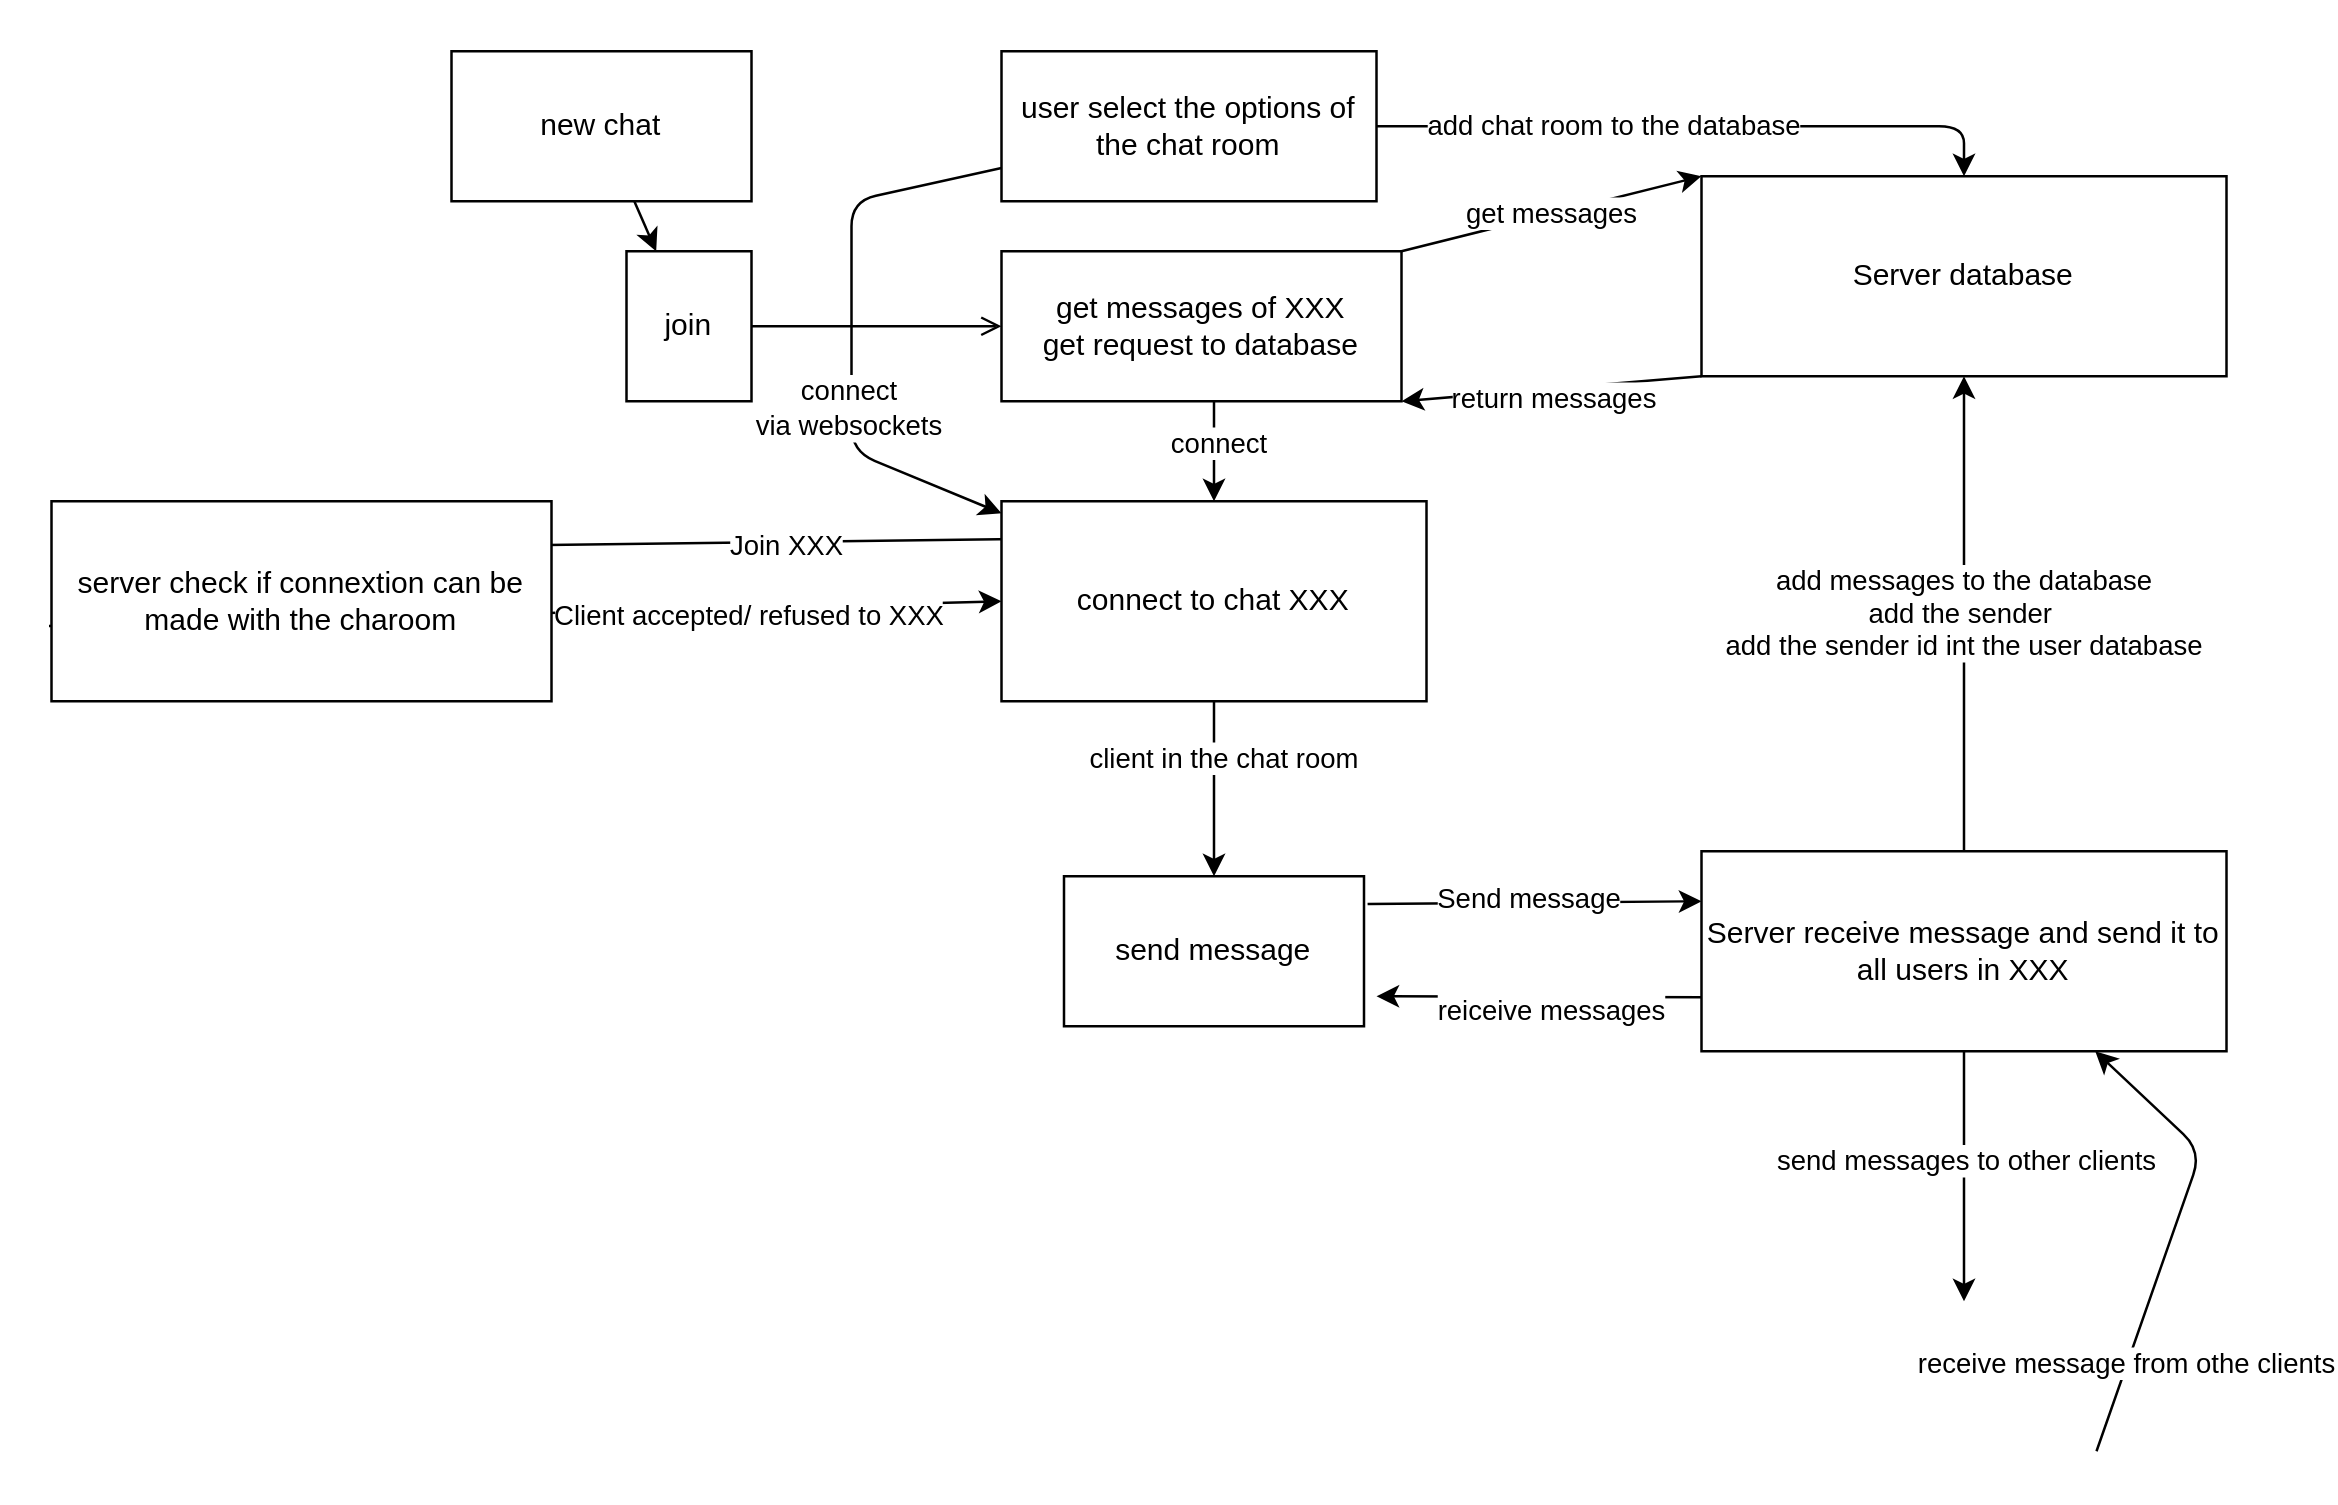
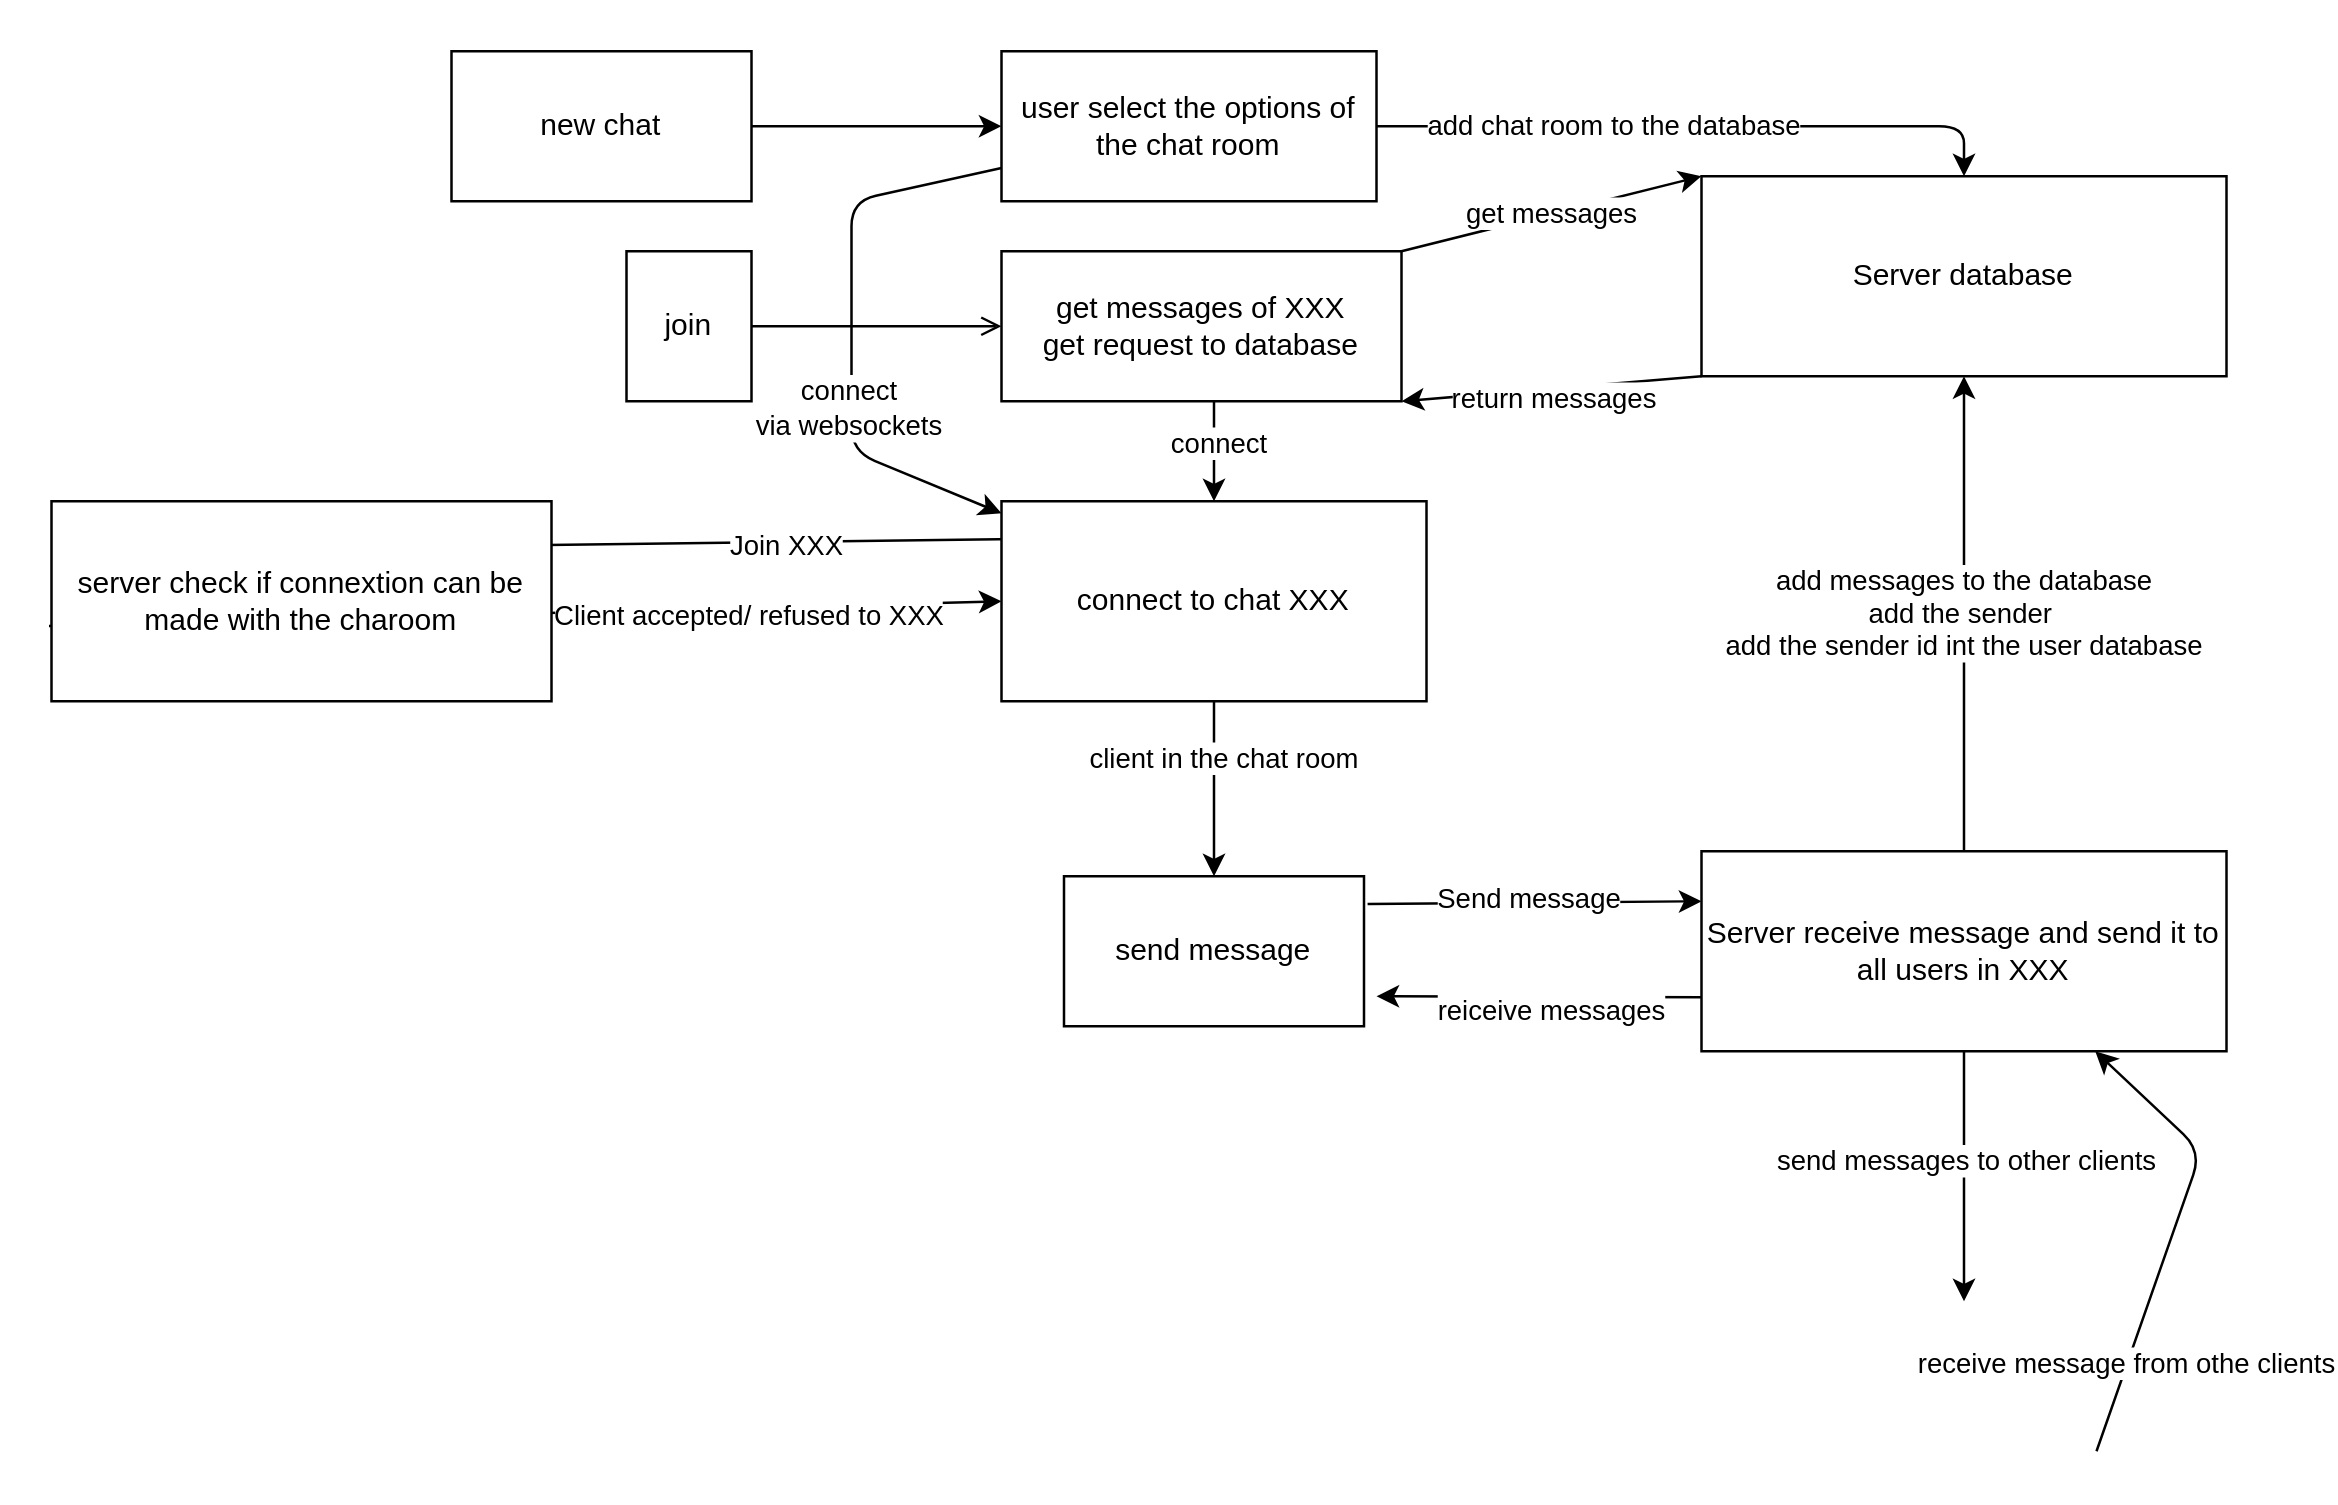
(642, 219) -> (868, 126)
